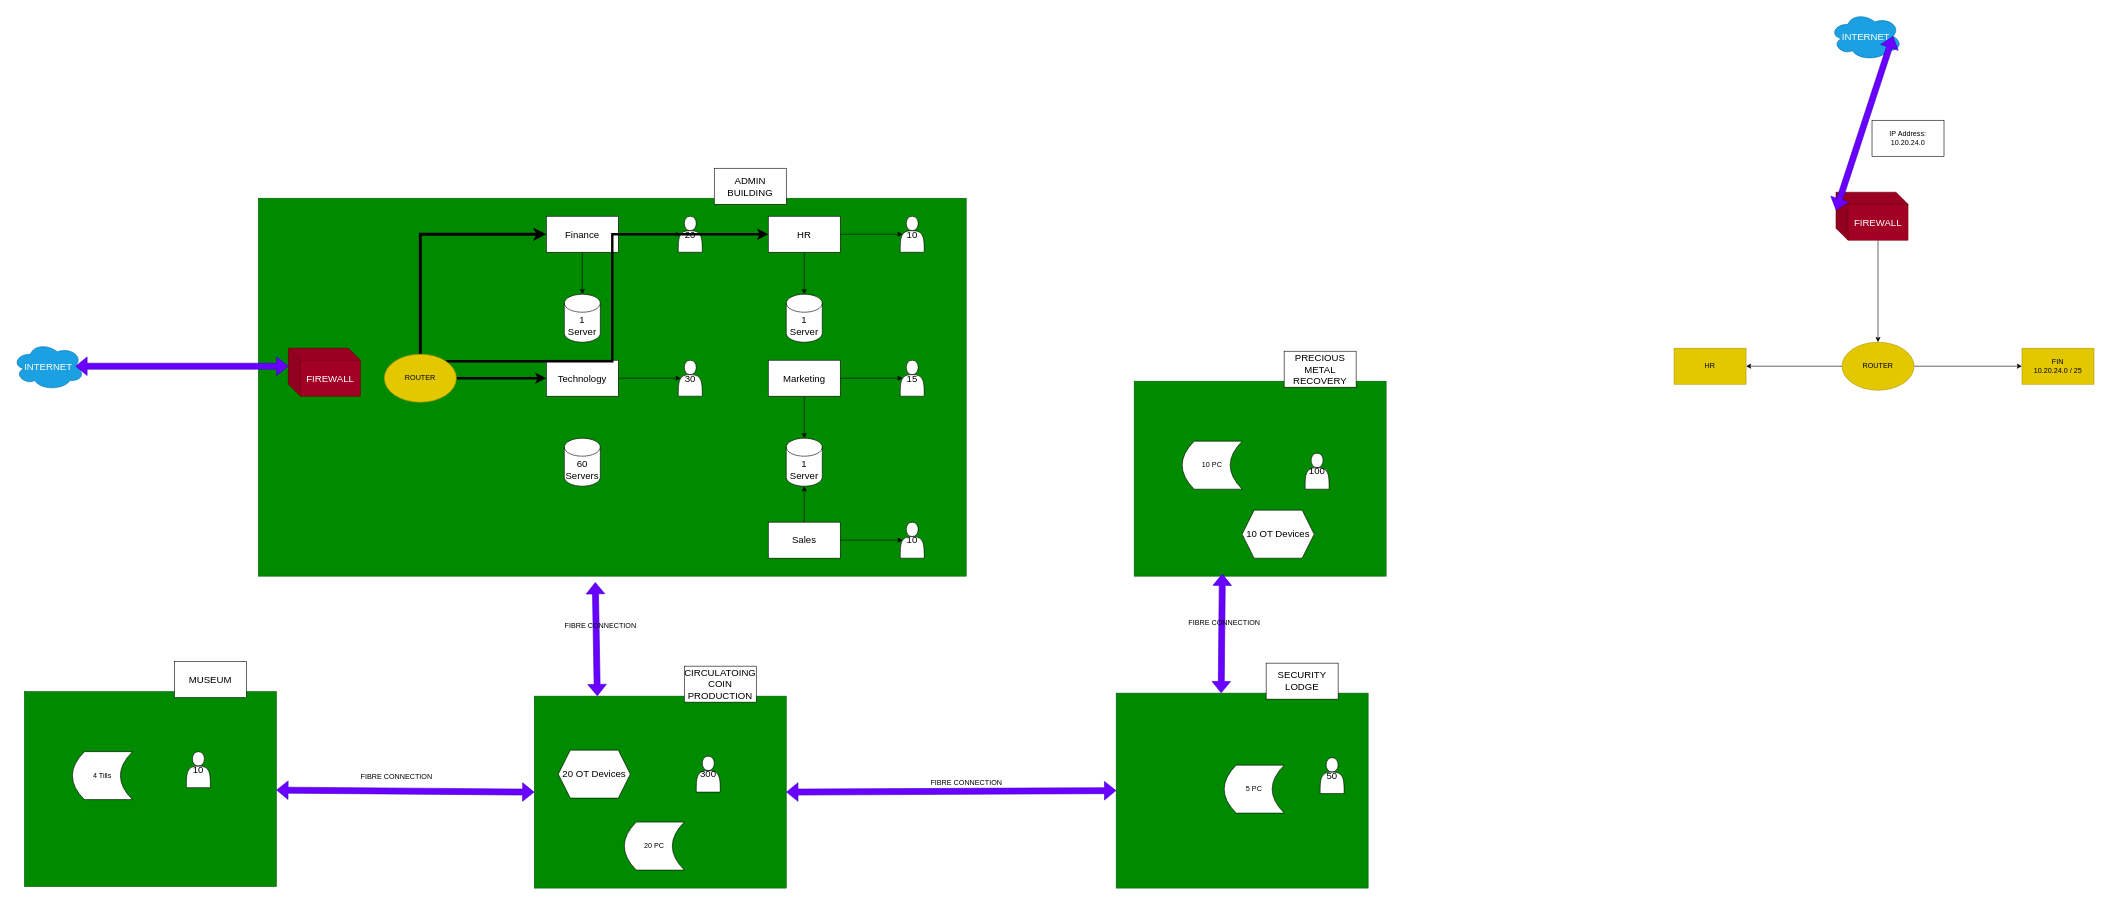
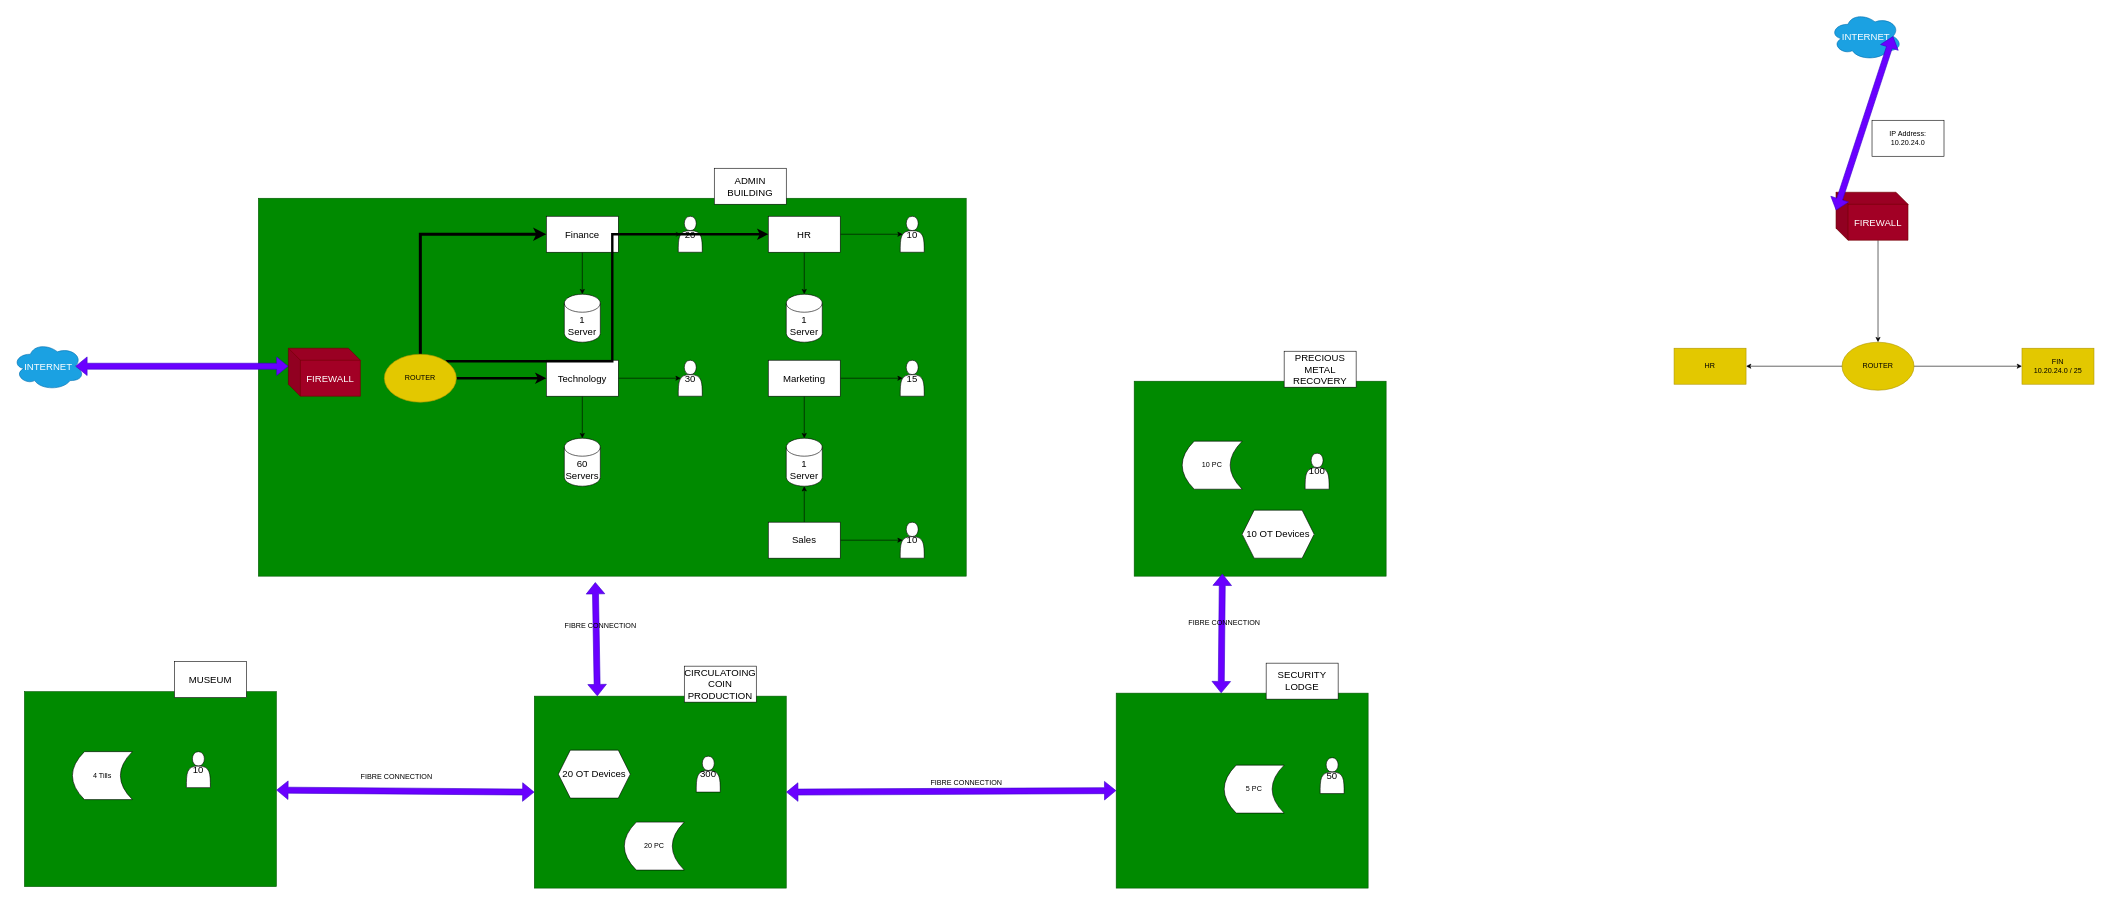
none -> (582, 432)
